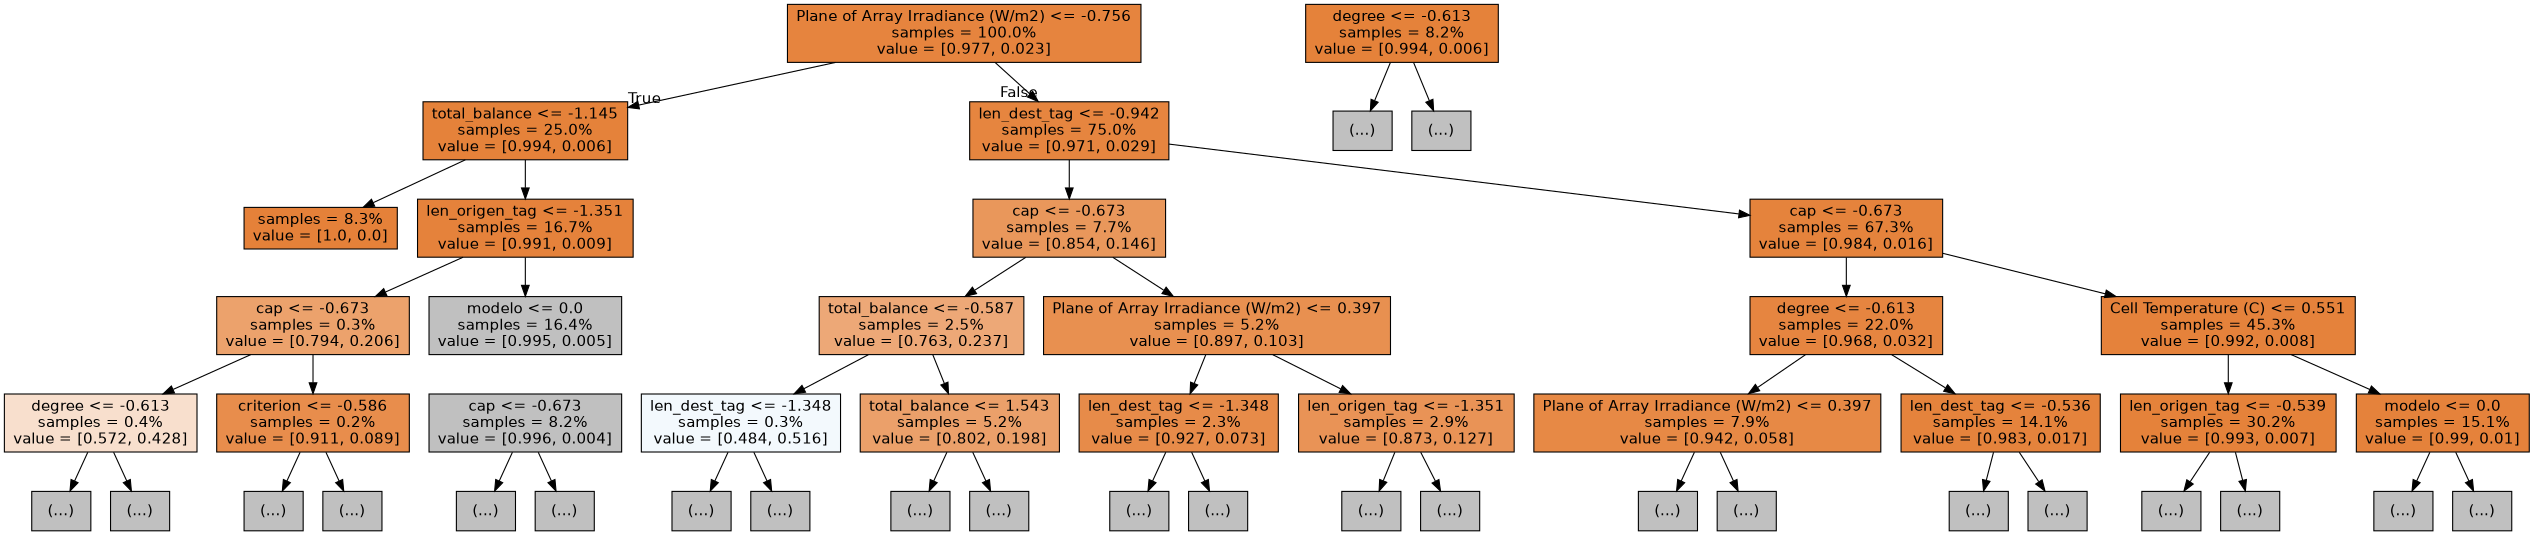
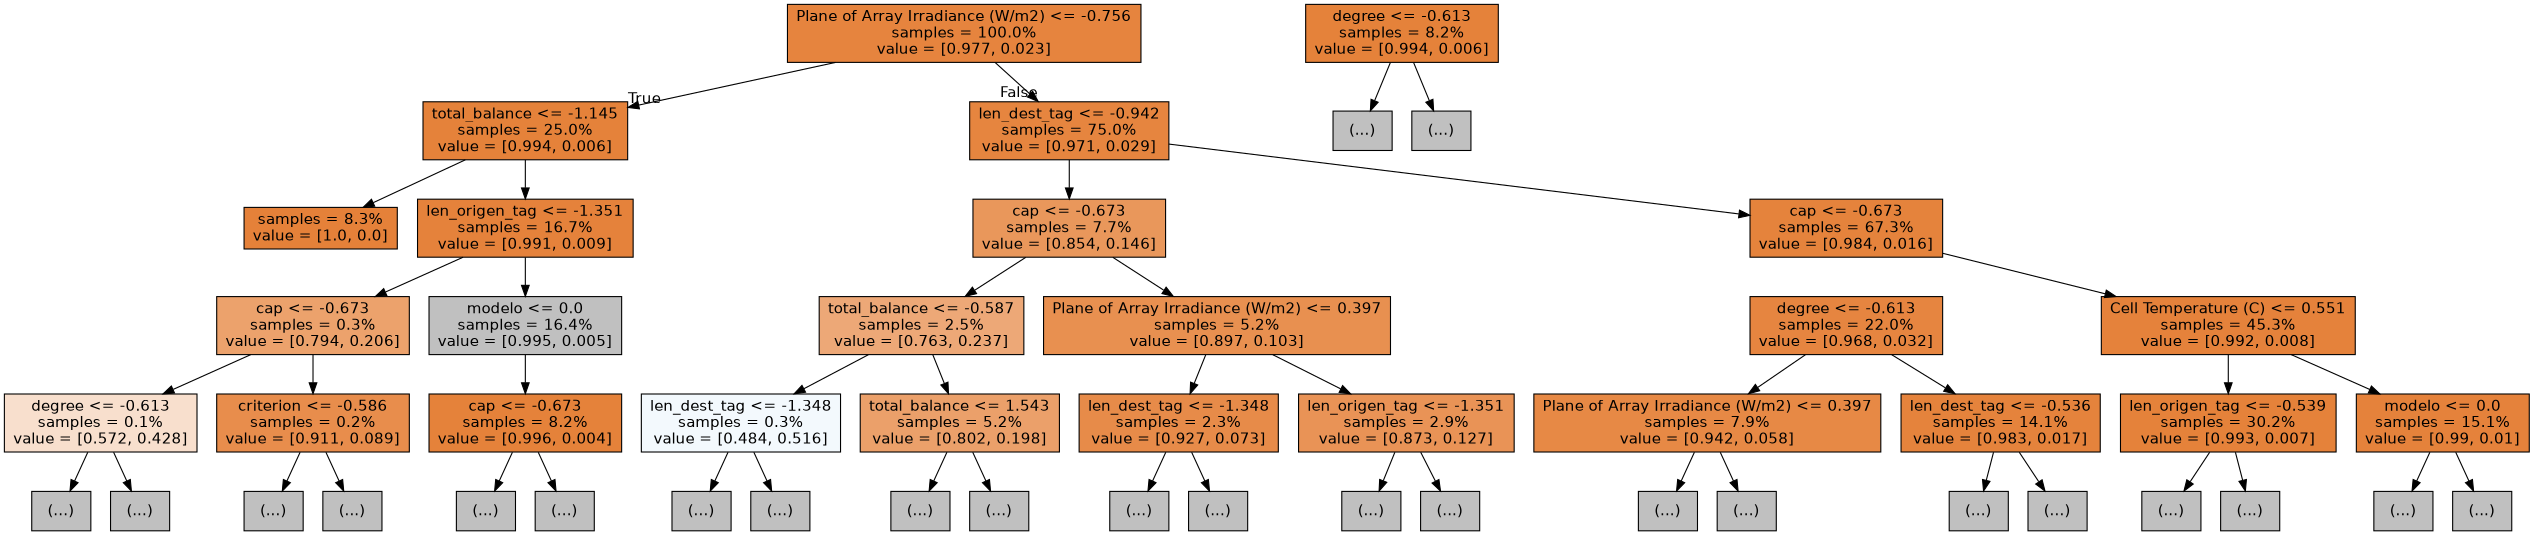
(1846, 271) -> none
none -> (525, 369)
(101, 423) -> (101, 423)
(525, 423) -> (525, 423)
